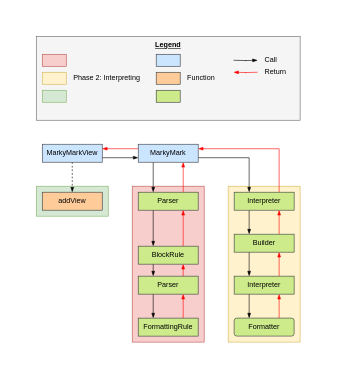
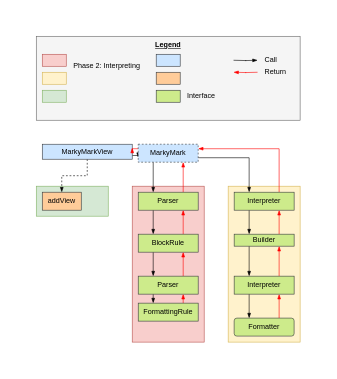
(108, 78) -> (108, 66)
(204, 78) -> none
none -> (201, 96)
(72, 153) -> (87, 152)
(168, 153) -> (168, 153)
(72, 201) -> (62, 201)
(264, 243) -> (264, 240)
(168, 255) -> (168, 243)
(168, 327) -> (168, 312)
